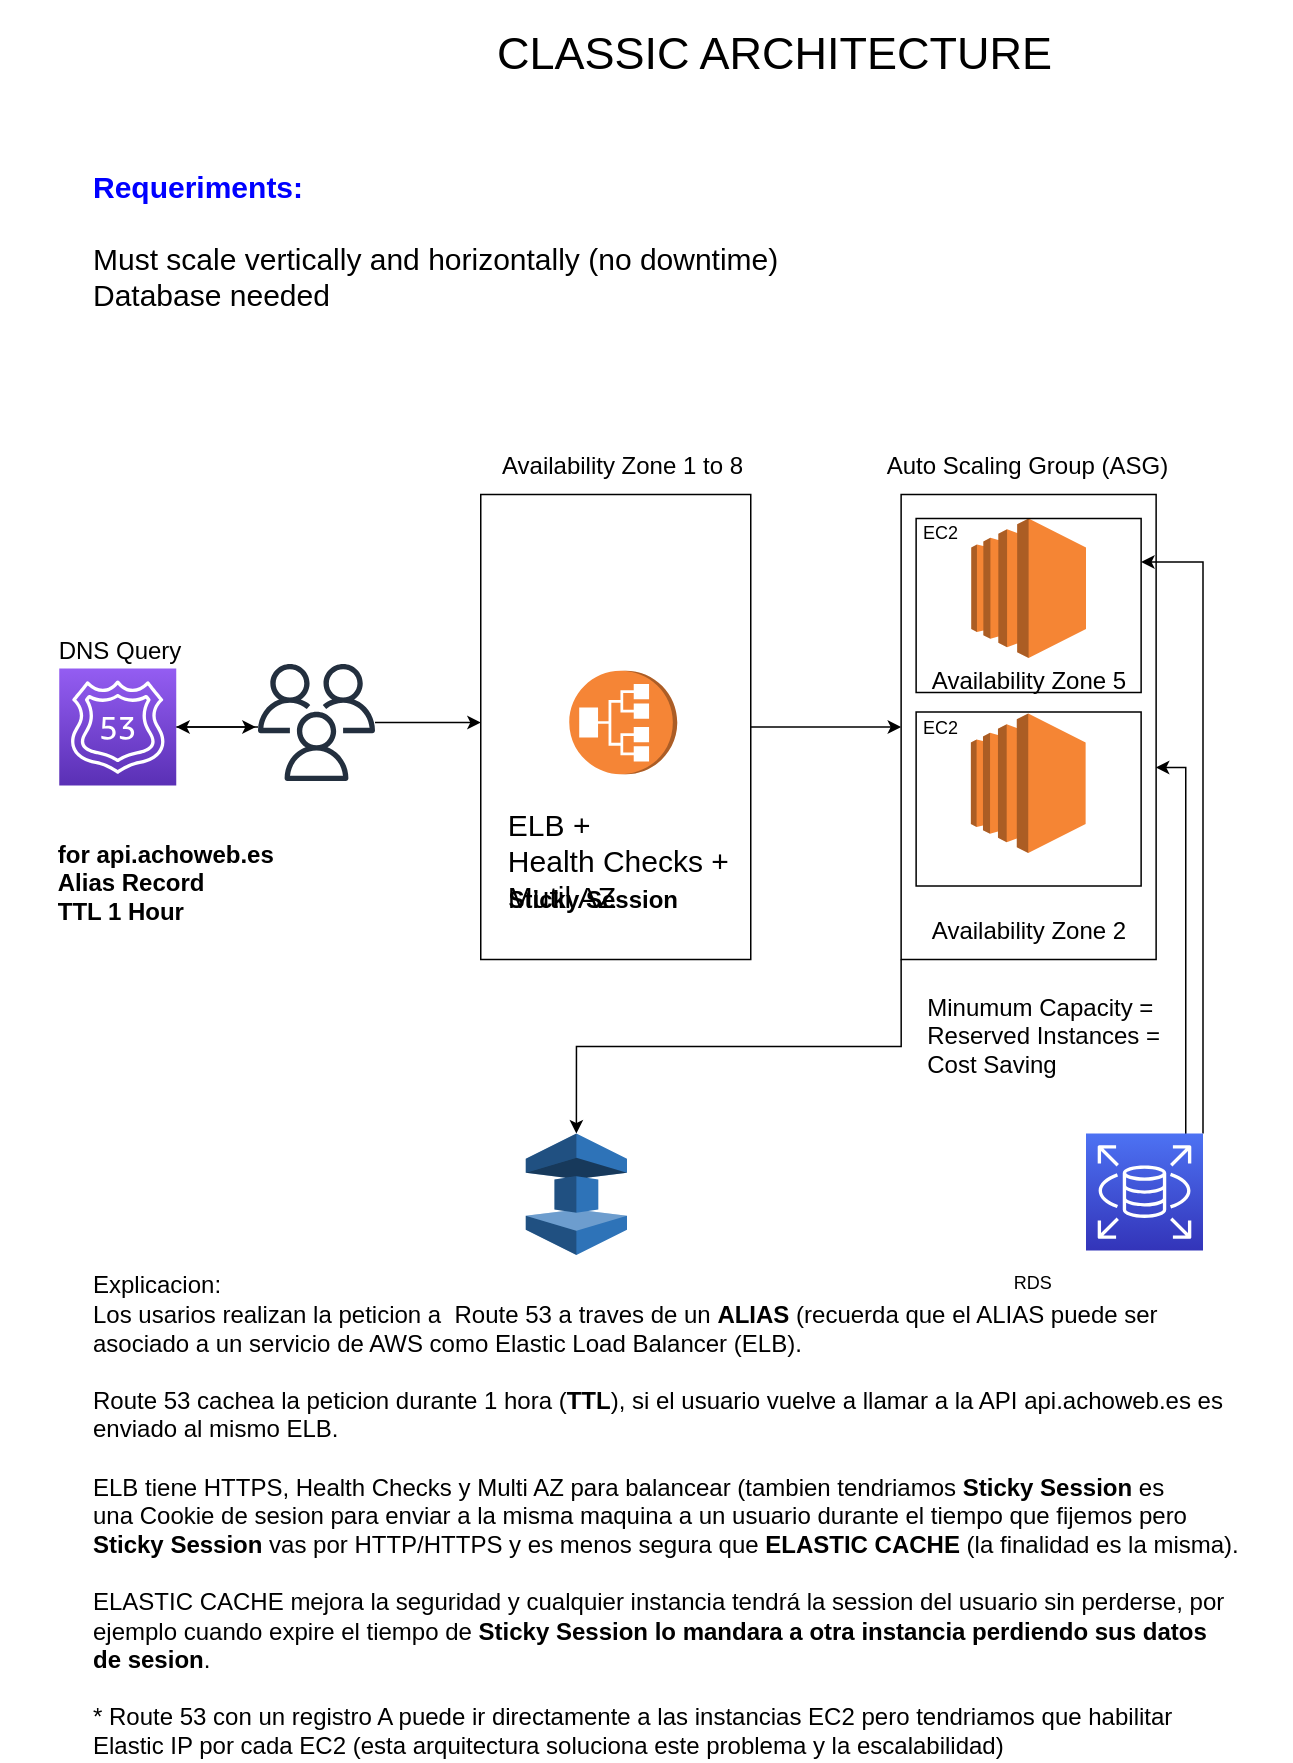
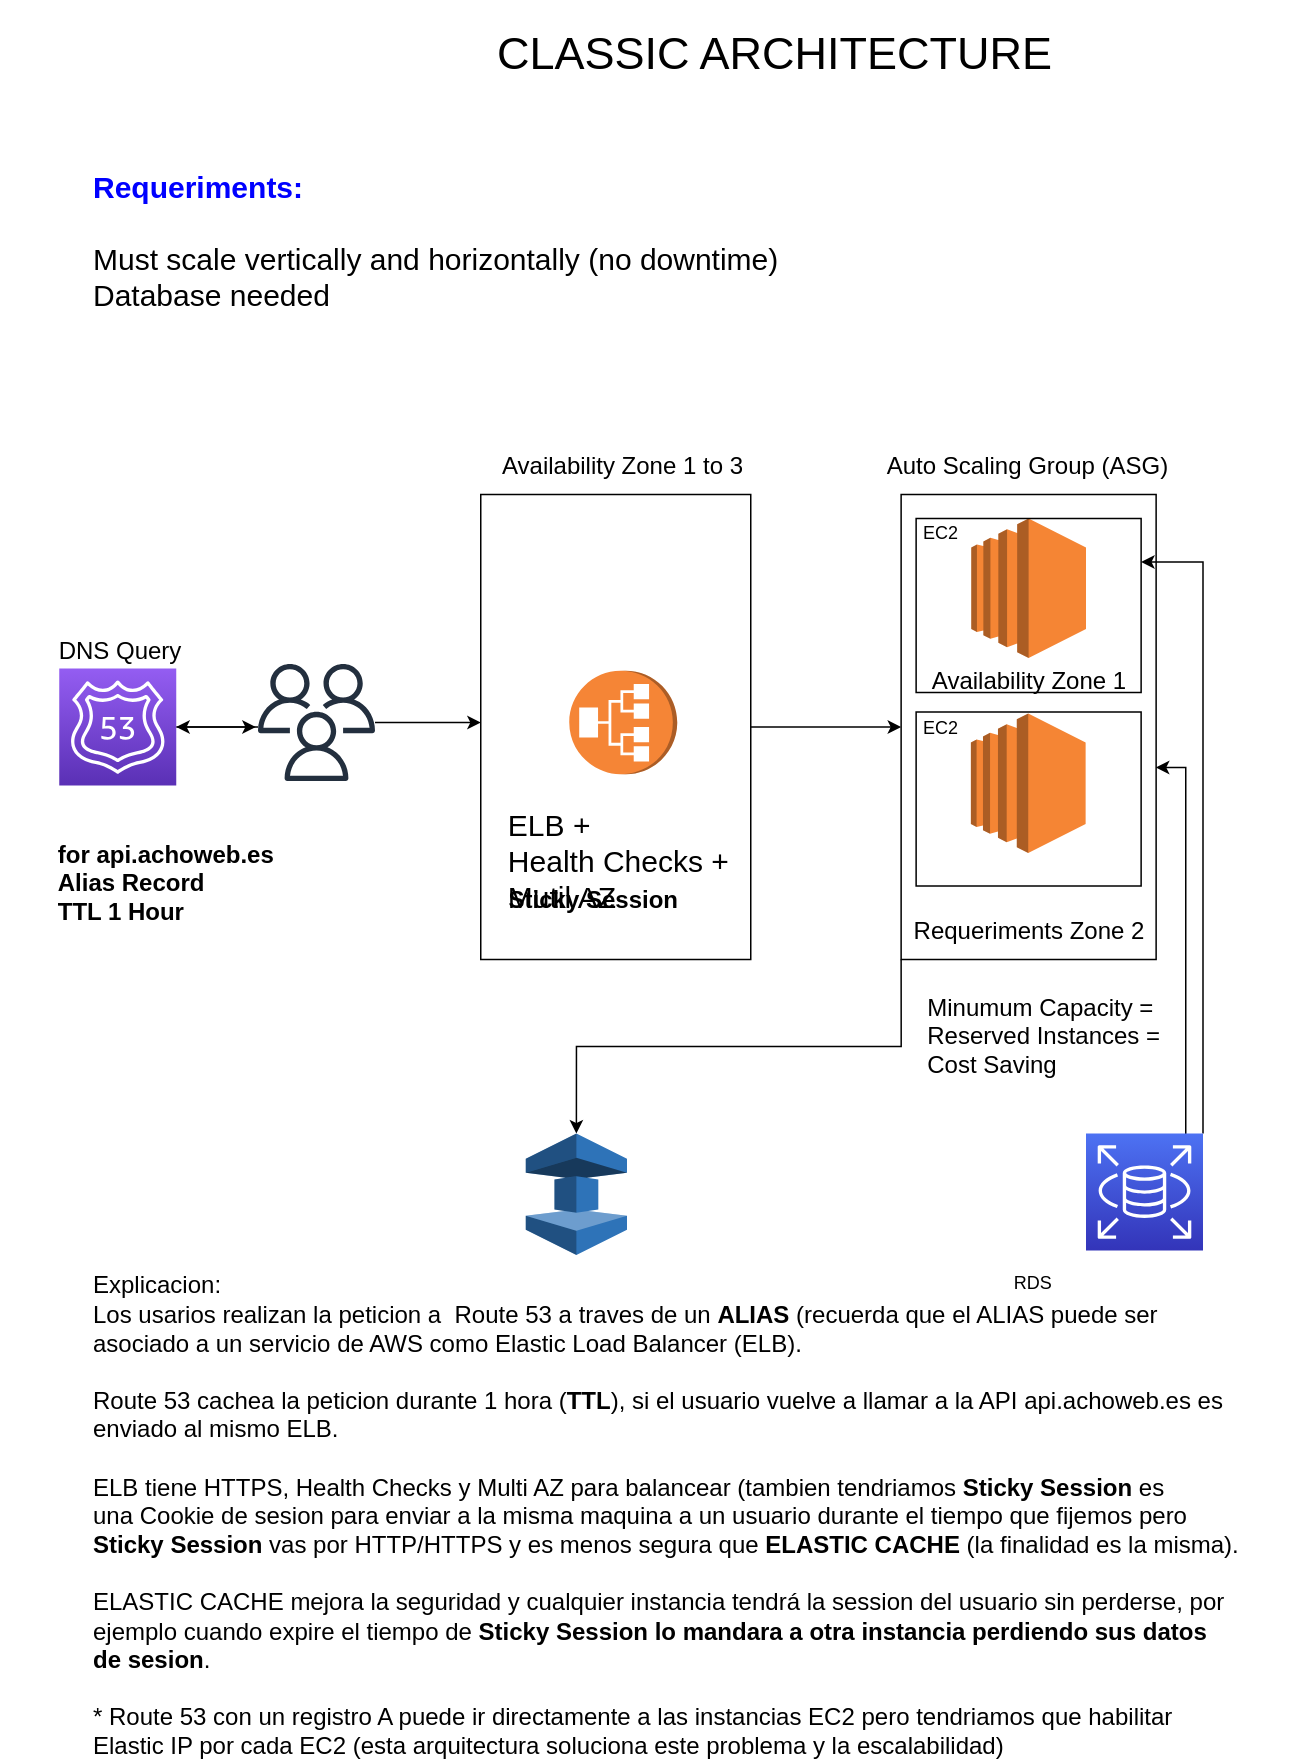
(623, 466) -> (623, 466)
(1030, 680) -> (1030, 680)
(1030, 931) -> (1030, 931)
